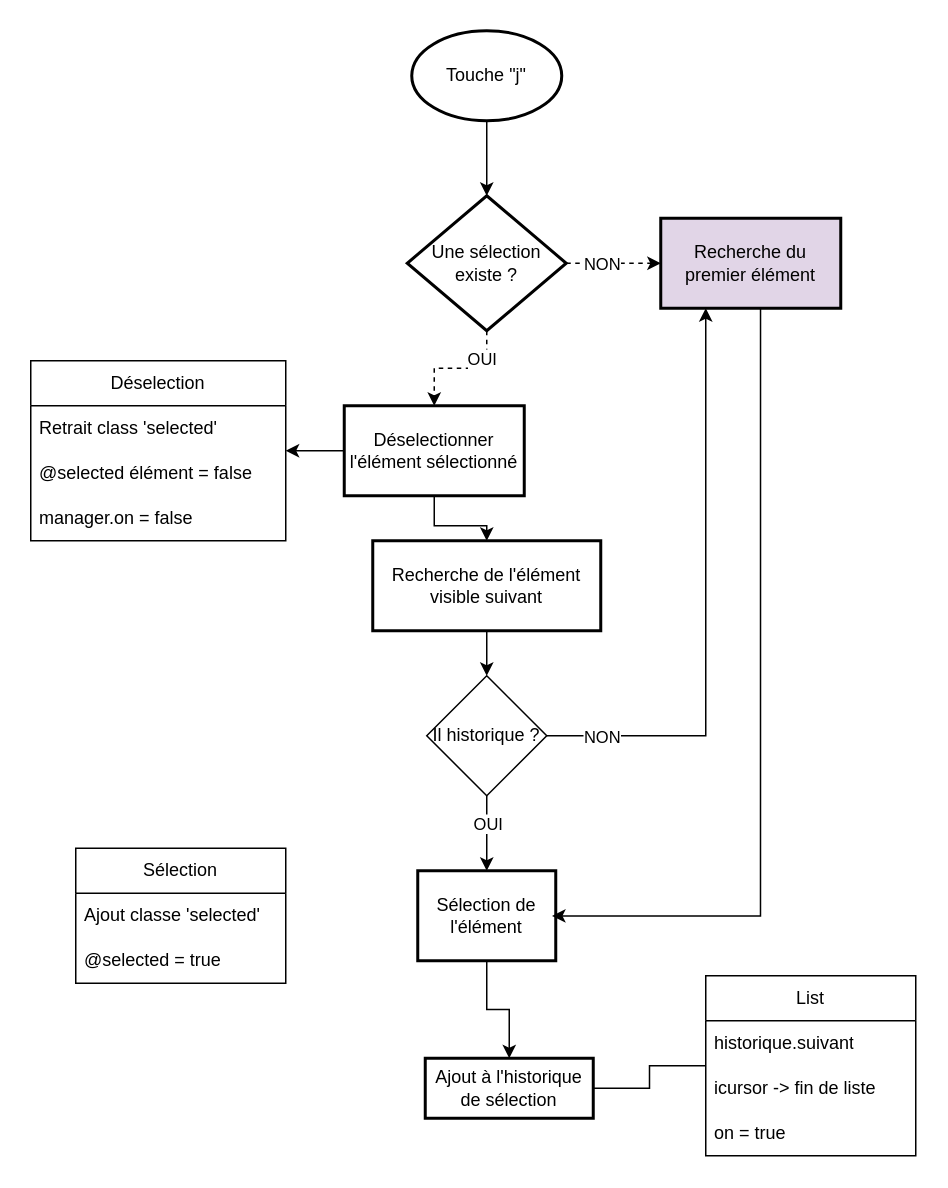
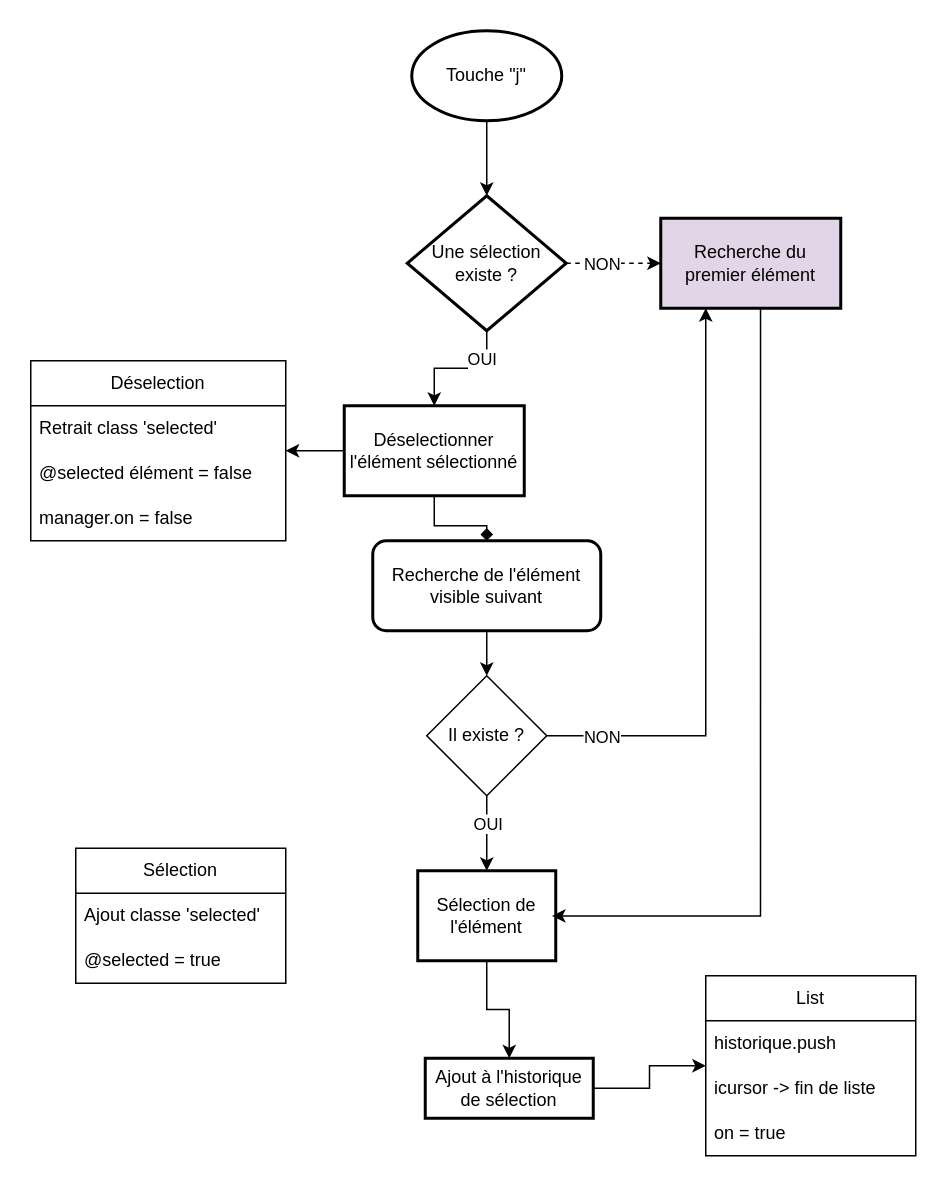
(437, 368) -> (437, 368)
(484, 526) -> (484, 526)
(487, 586) -> (487, 586)
(487, 736) -> (487, 736)
(796, 1043) -> (783, 1043)
(697, 1066) -> (694, 1066)
